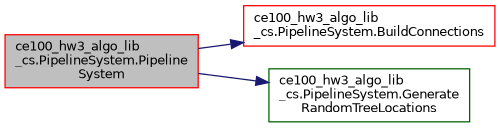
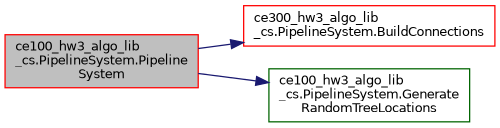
(369, 26) -> (369, 26)
